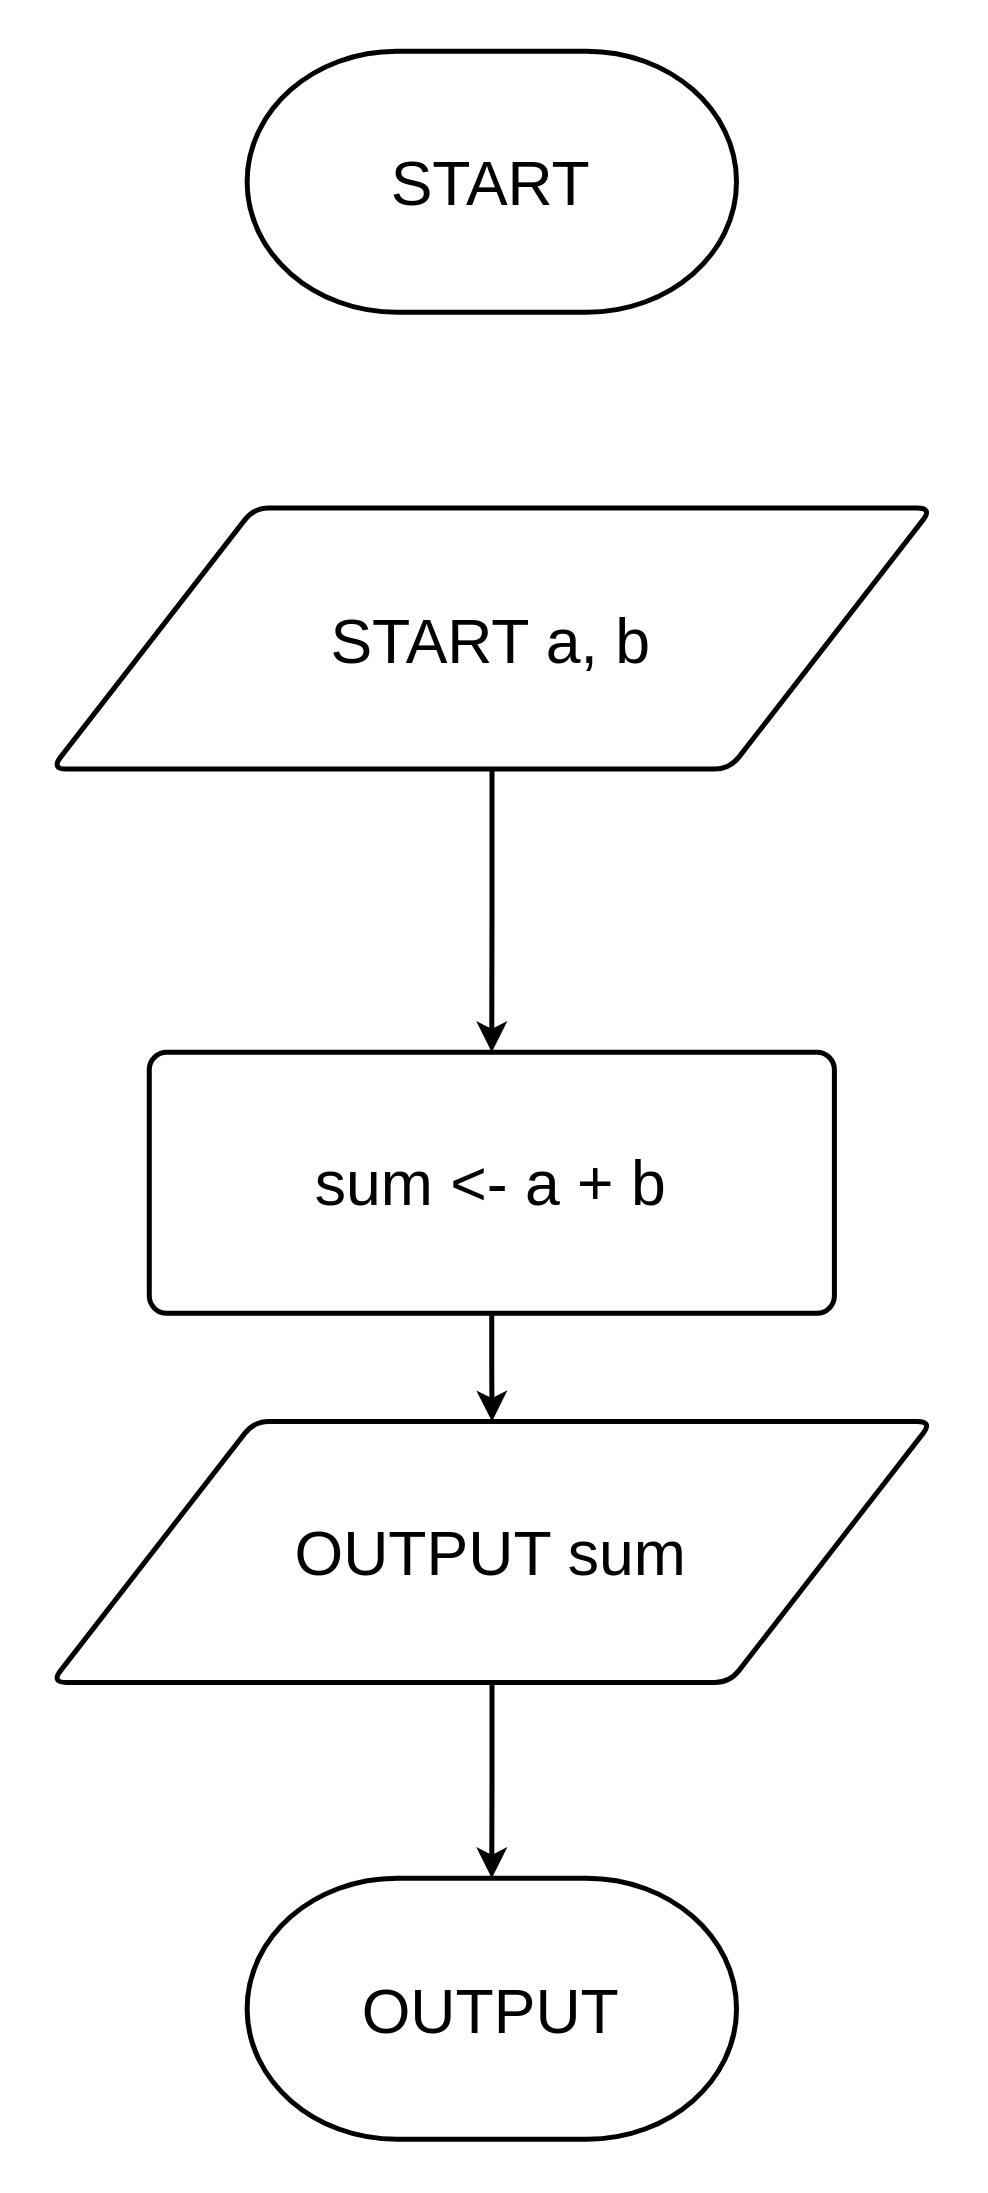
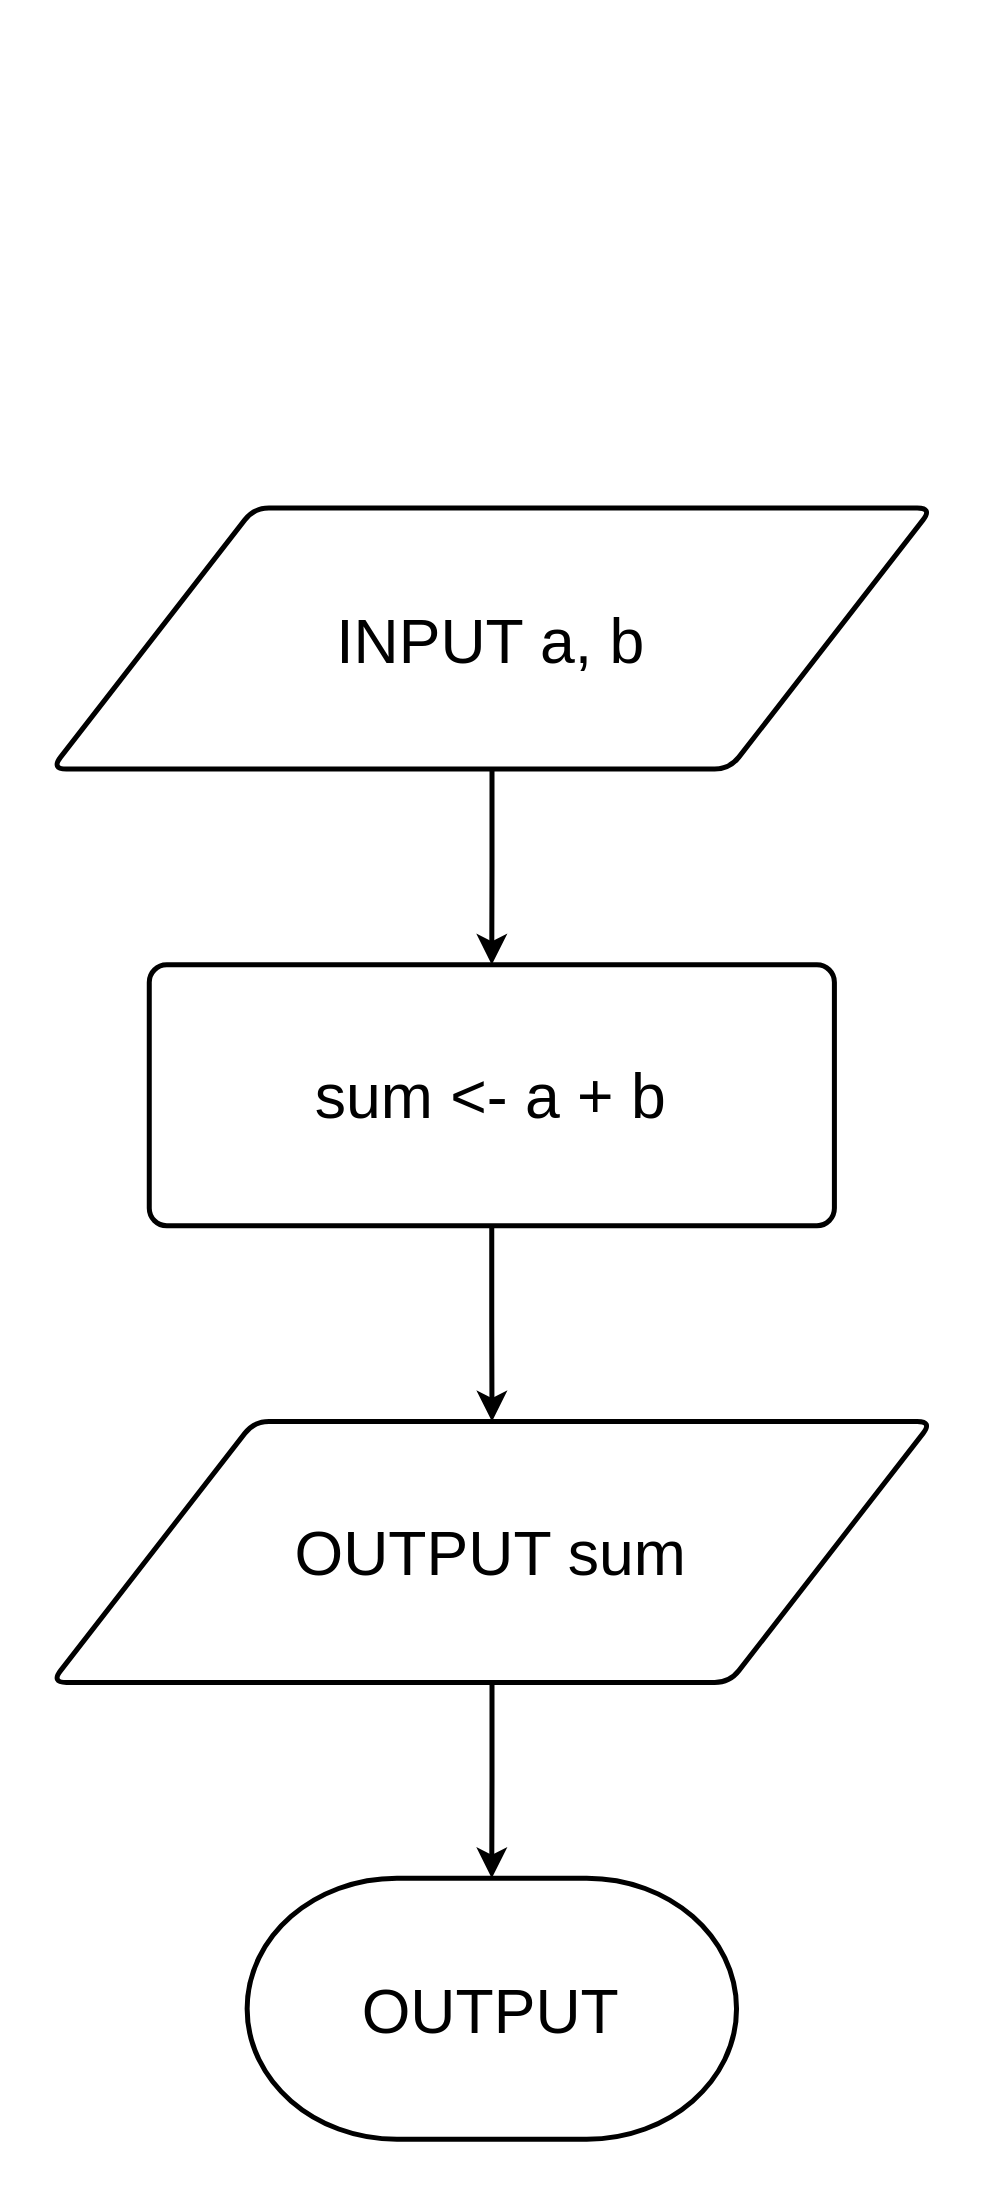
(492, 182) -> none
(491, 639) -> (491, 639)
(492, 1182) -> (492, 1095)
